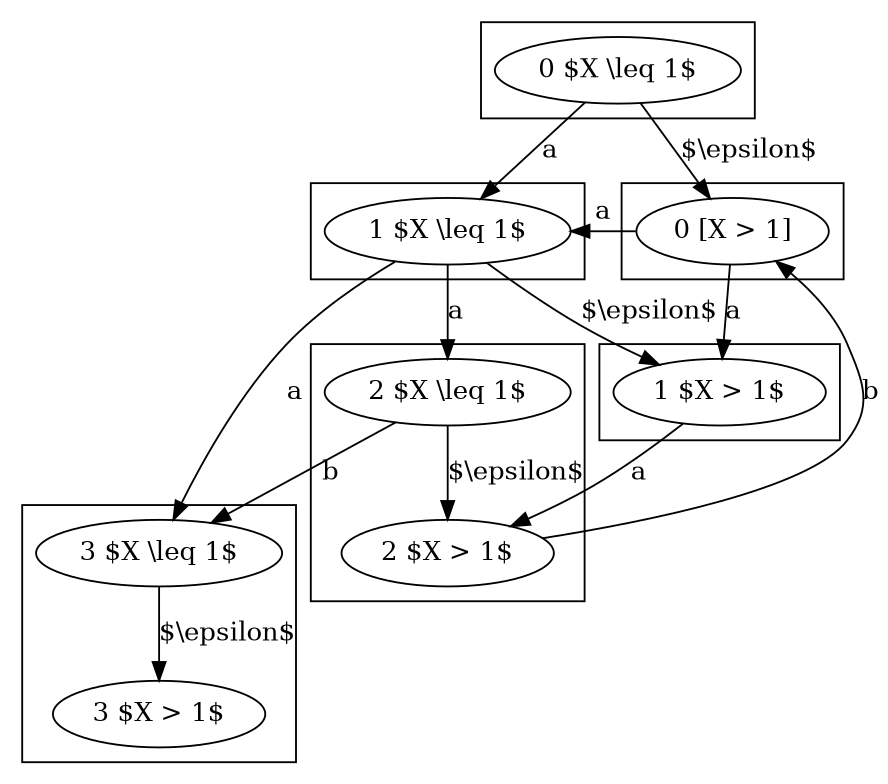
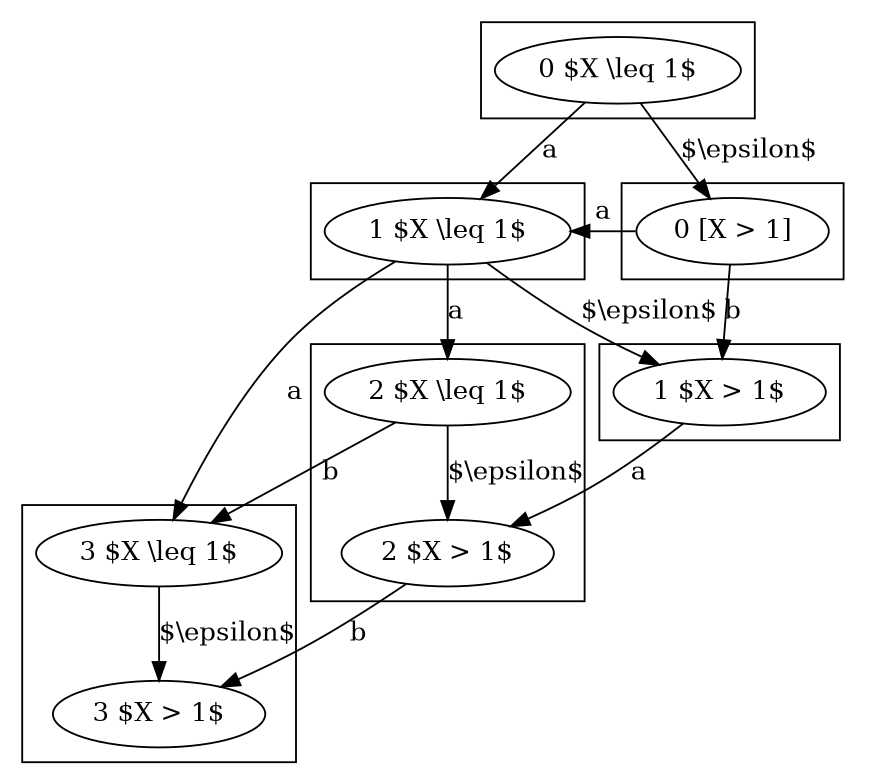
(734, 312) -> (734, 312)
(793, 476) -> (324, 636)
